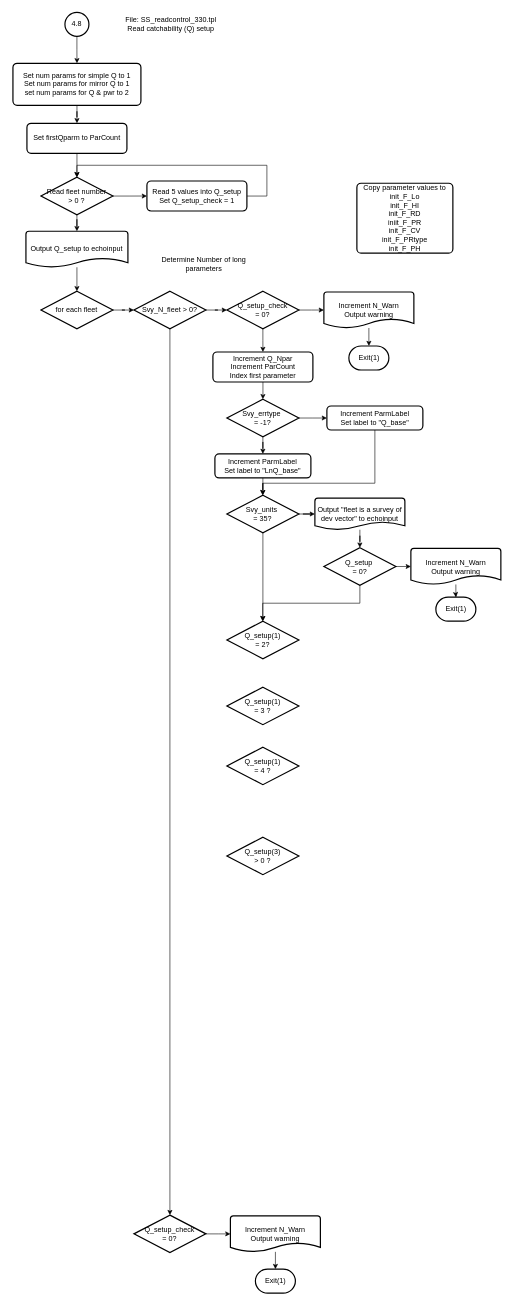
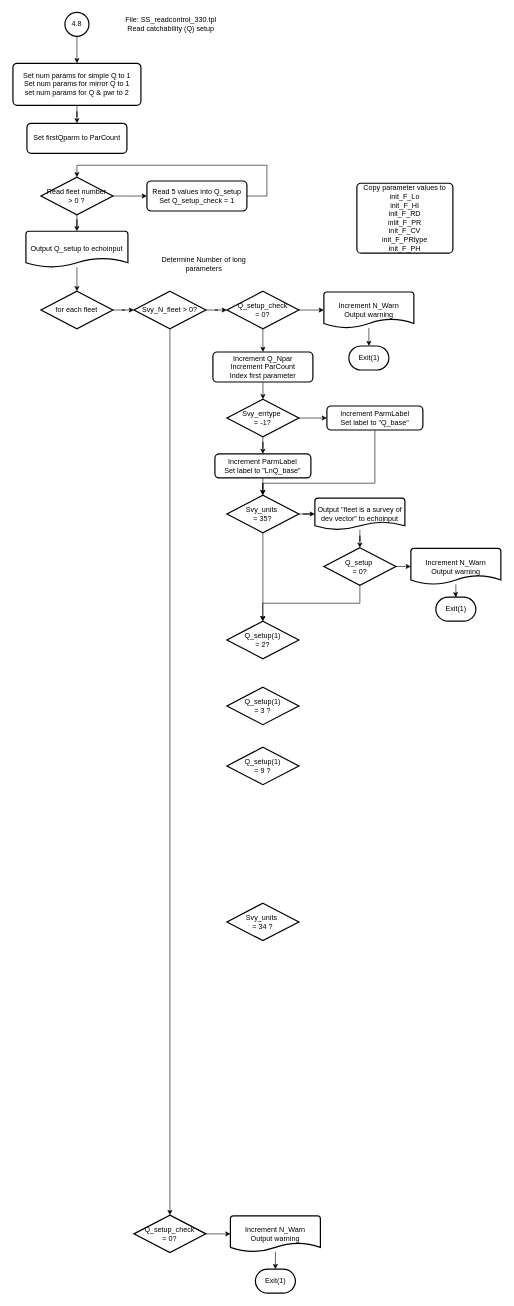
(77, 158) -> none
(263, 766) -> (263, 766)
(263, 856) -> none
none -> (263, 922)
